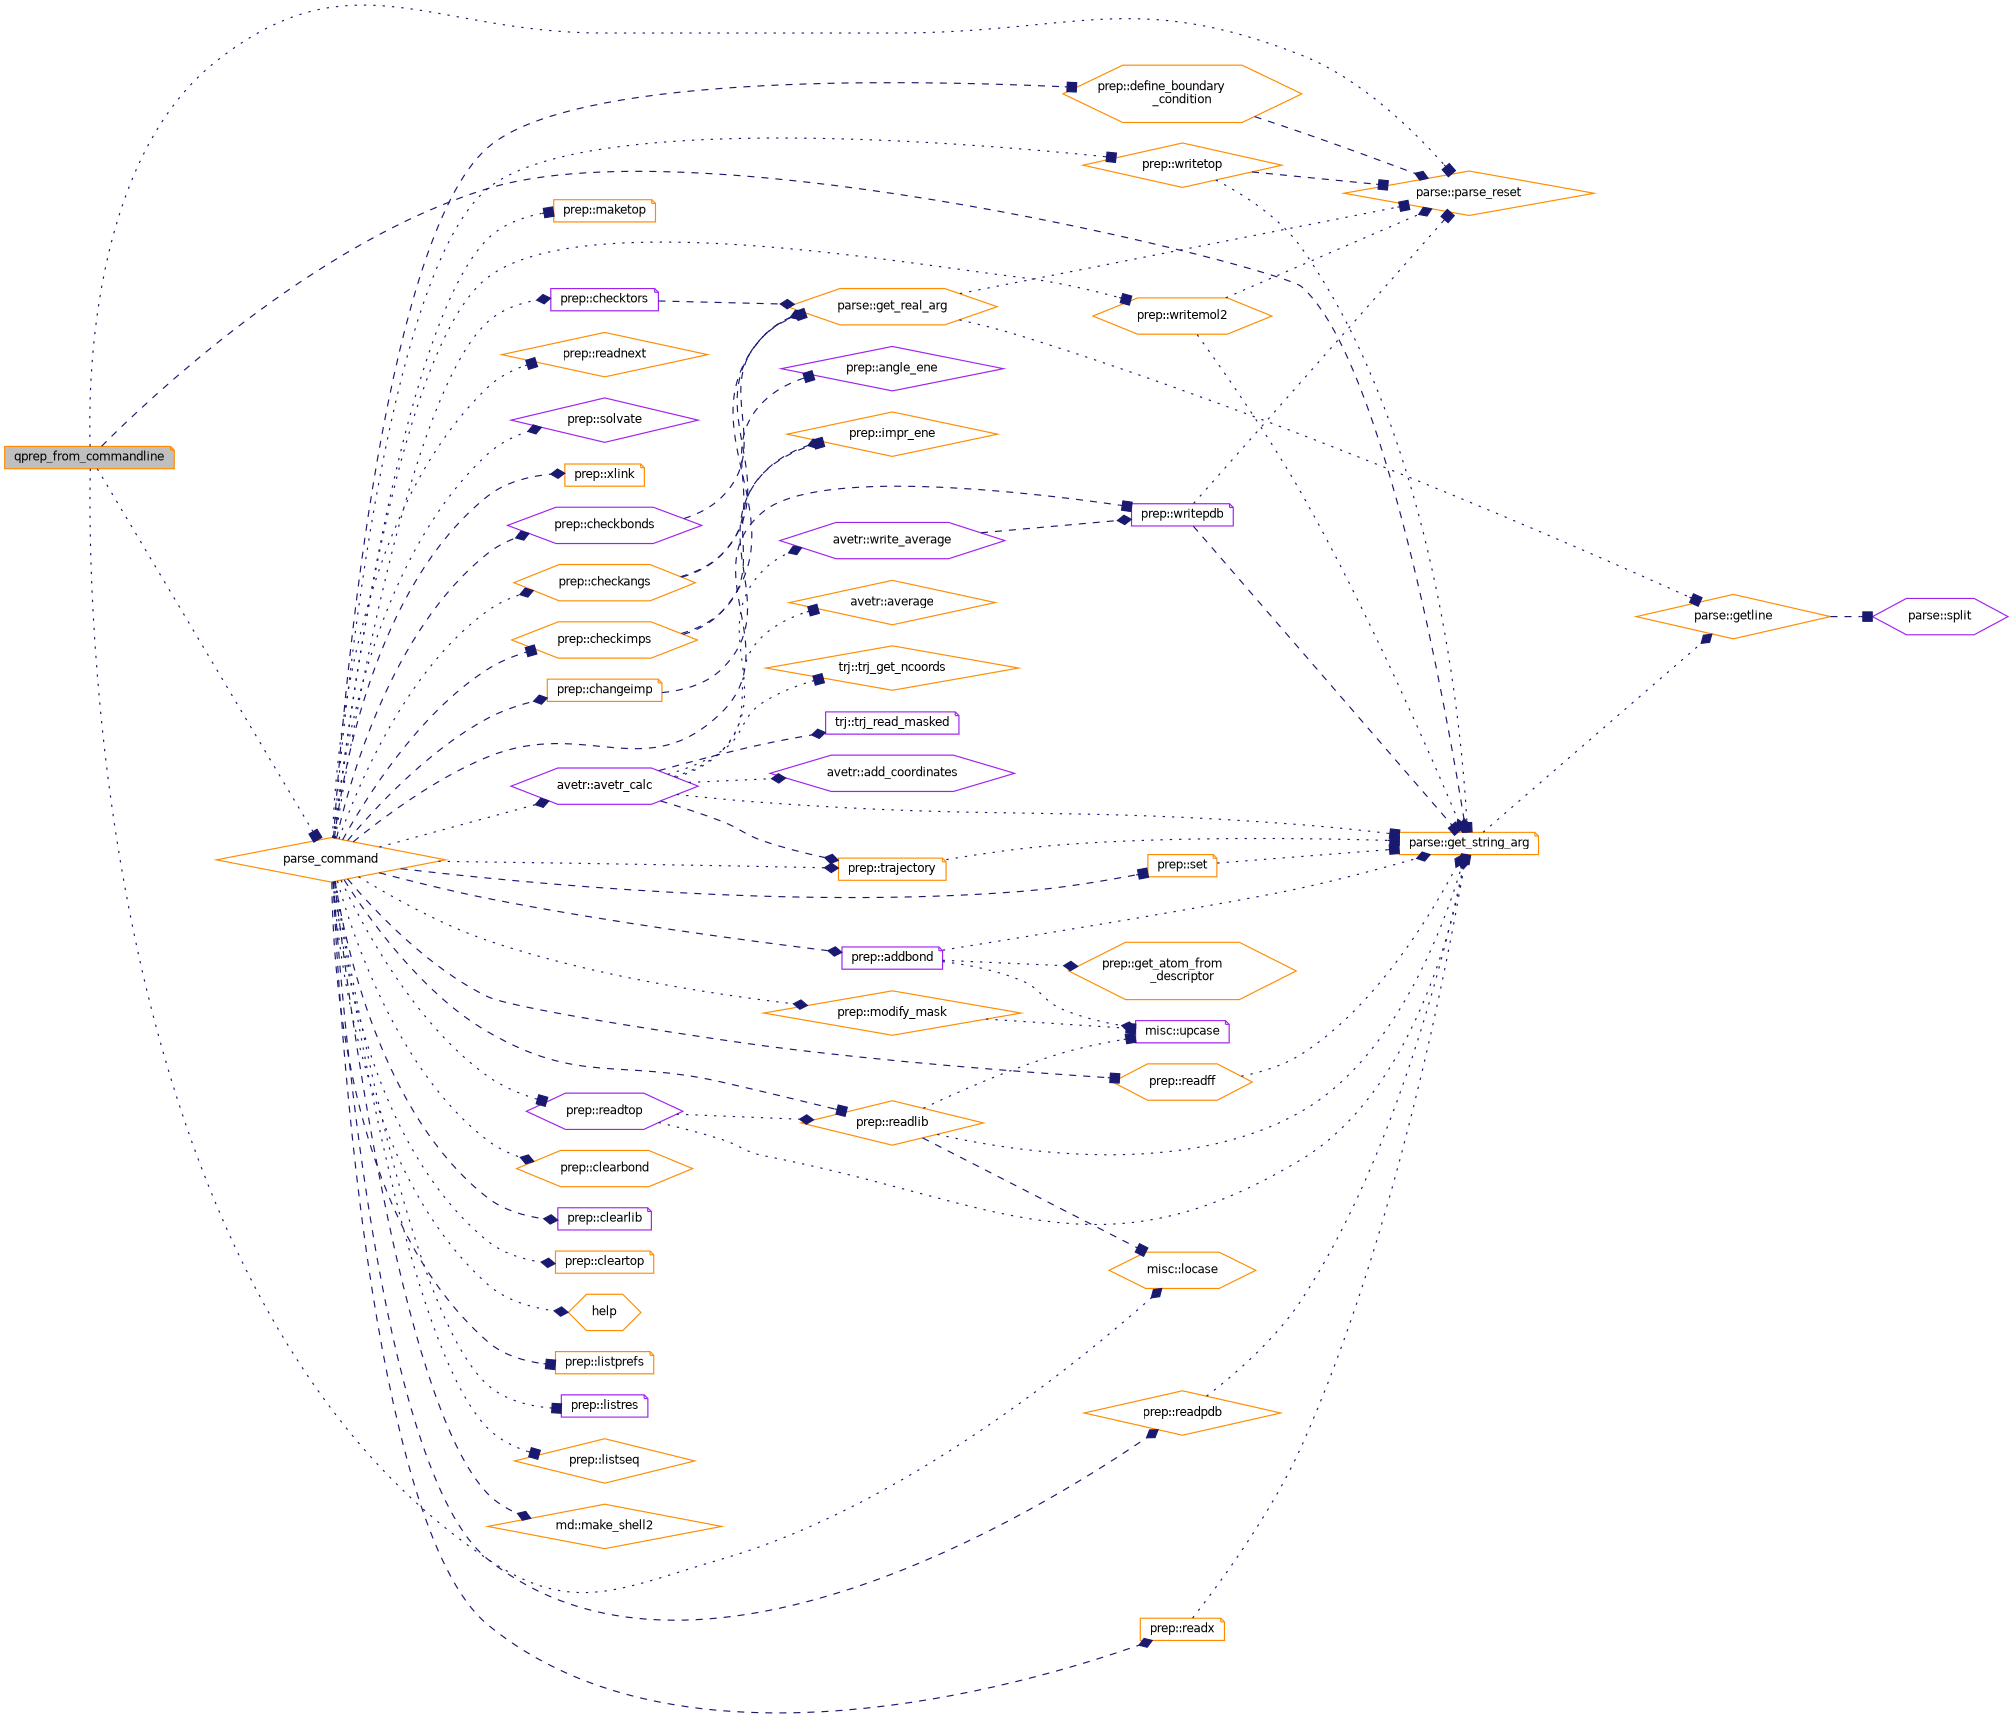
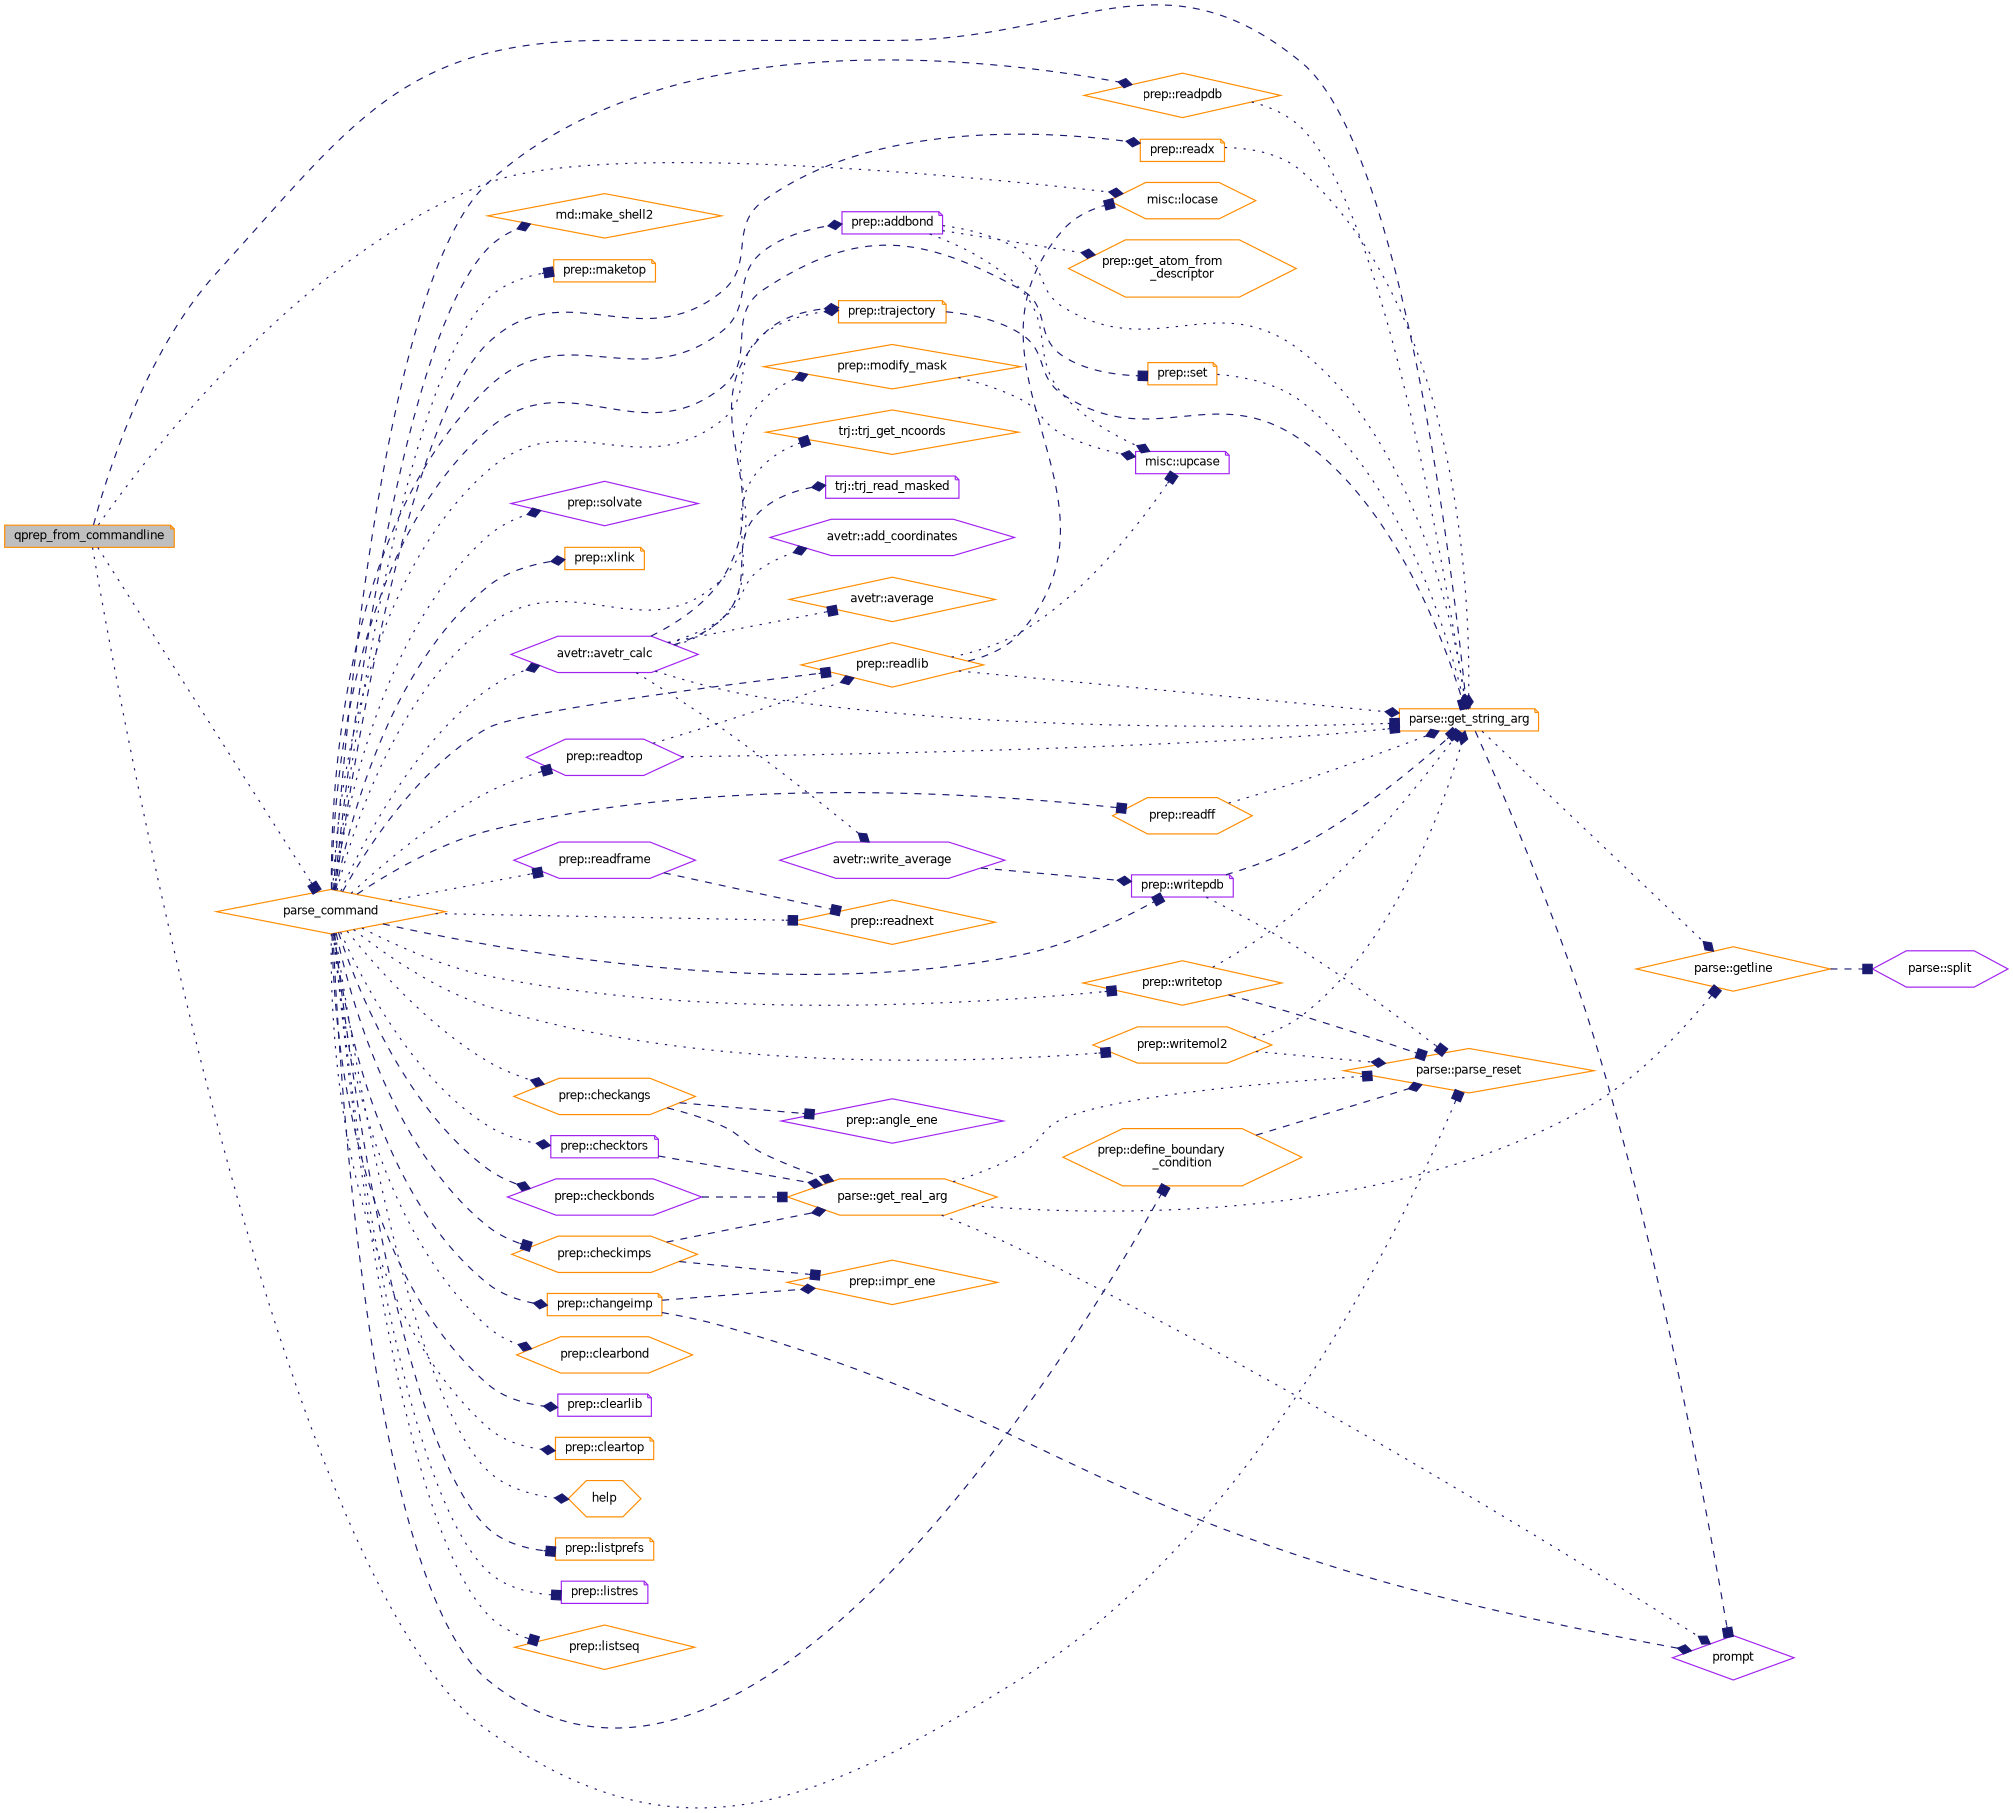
(1166, 840) -> (1258, 420)
none -> (605, 860)
(1055, 1023) -> (1049, 425)
none -> (1733, 1658)
